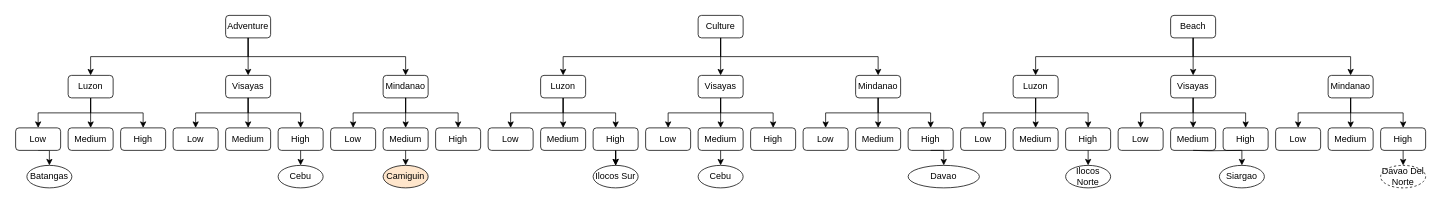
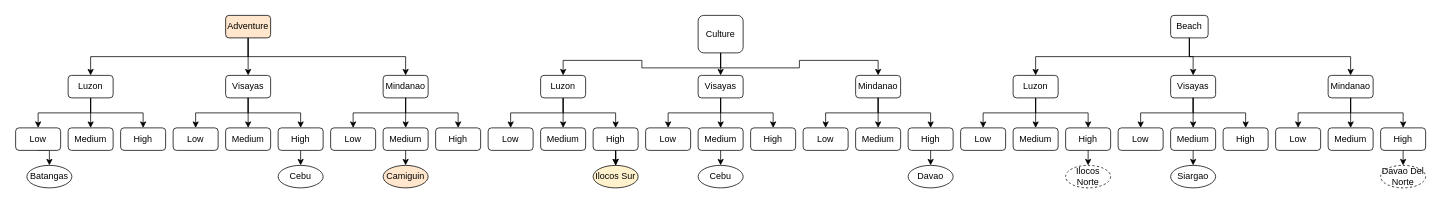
(248, 27) -> (248, 27)
(720, 27) -> (720, 34)
(1193, 27) -> (1189, 27)
(615, 177) -> (615, 177)
(944, 177) -> (930, 177)
(1088, 177) -> (1088, 177)
(1242, 177) -> (1193, 177)
